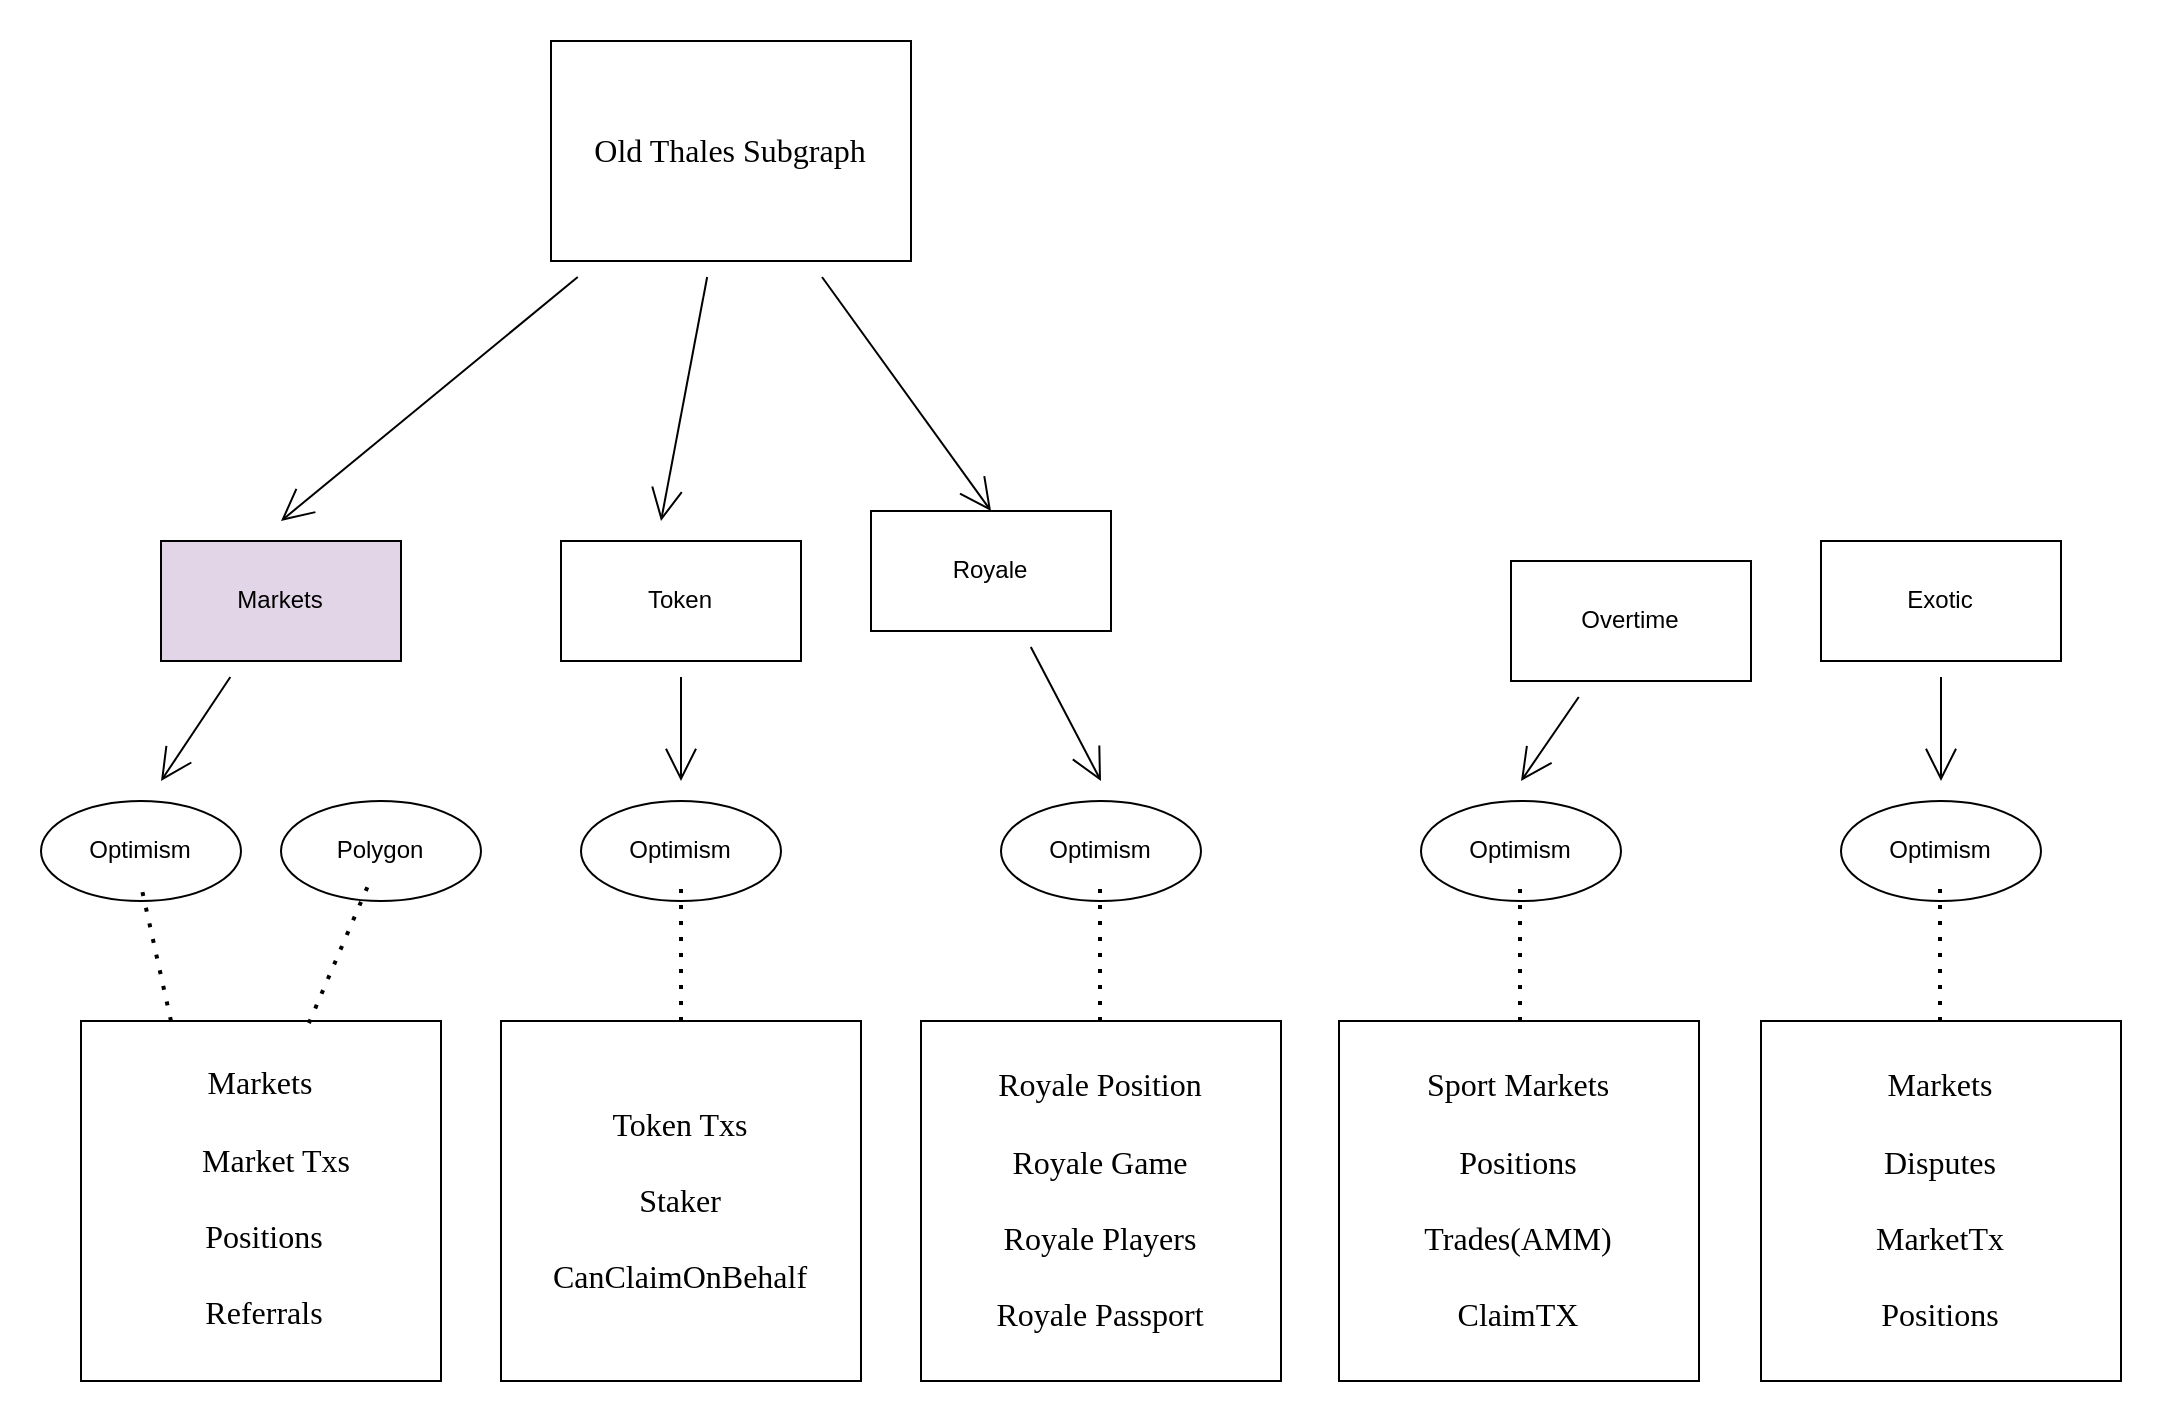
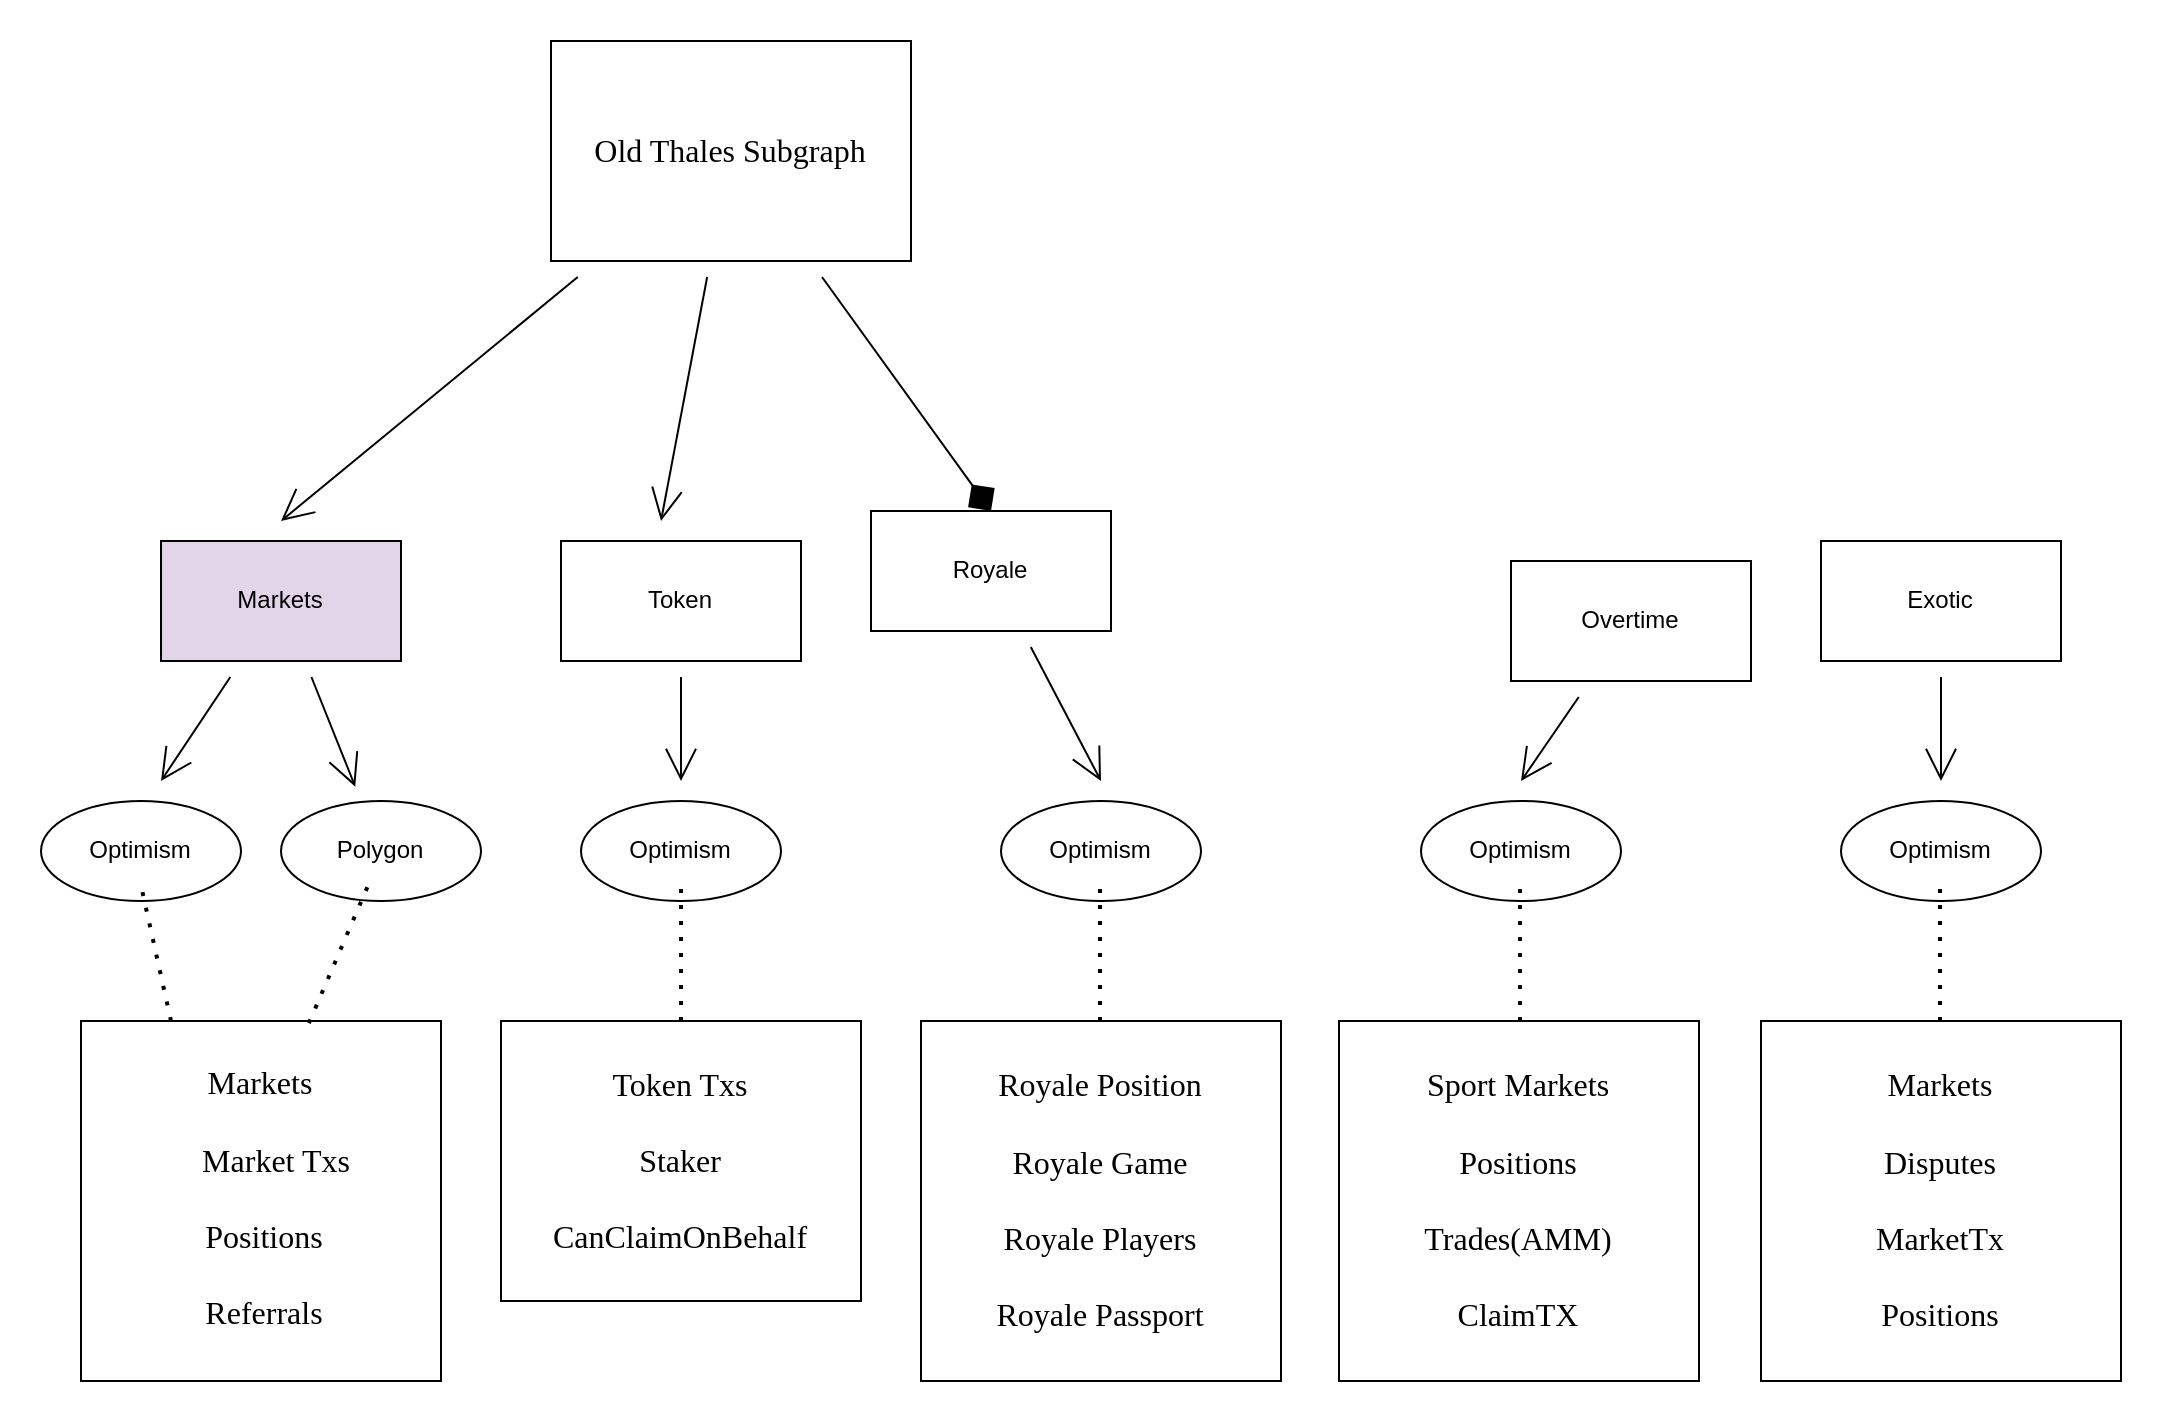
(980, 496) -> (972, 485)
none -> (333, 731)
(681, 1201) -> (681, 1161)
